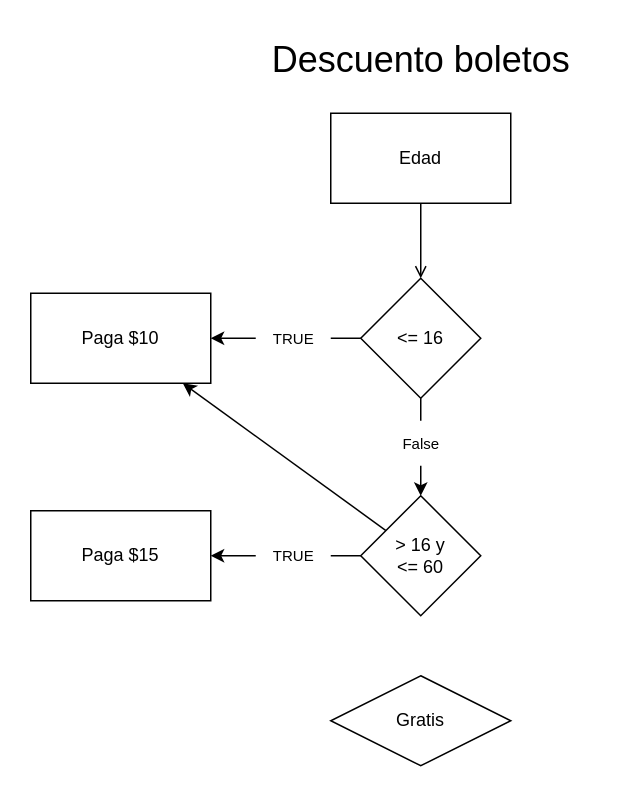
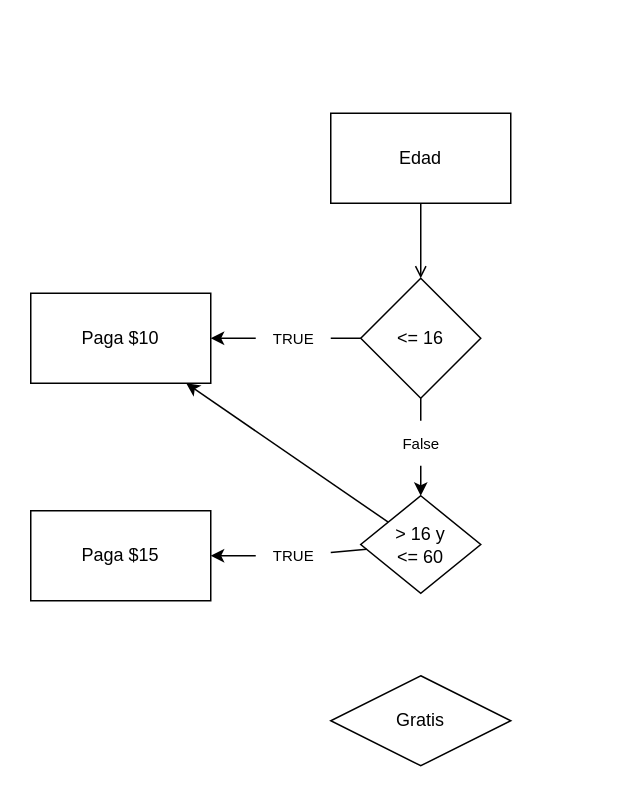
(421, 61) -> none
(421, 556) -> (421, 545)
